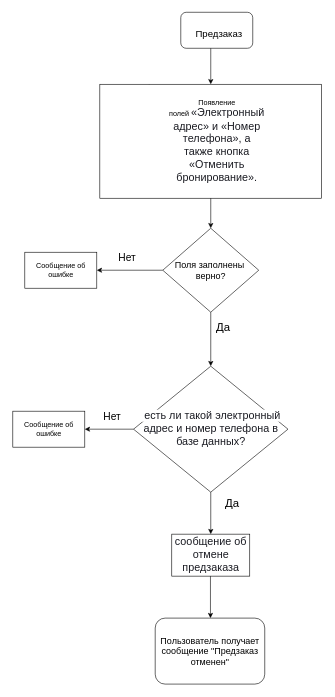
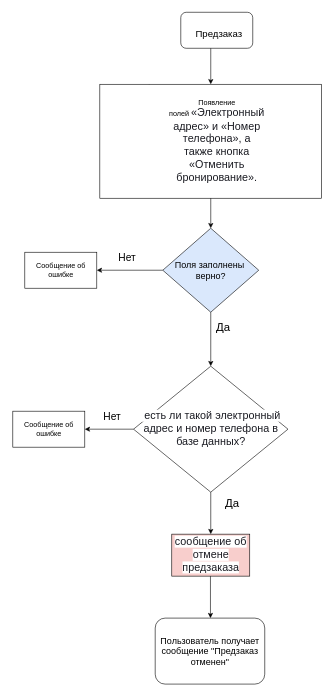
(211, 270) -> (211, 270)
(211, 555) -> (211, 555)
